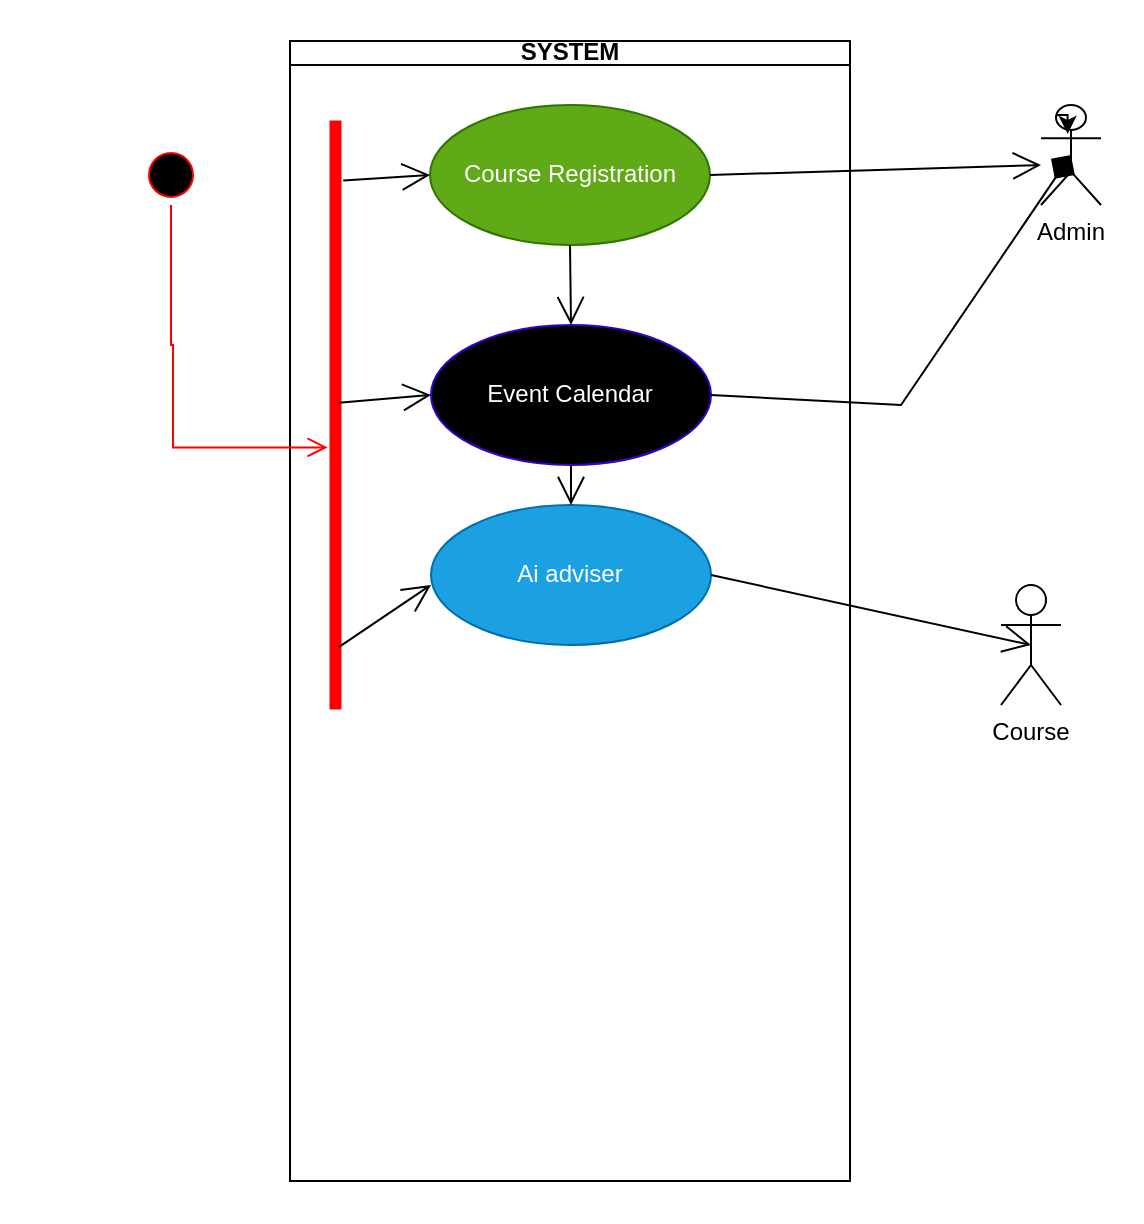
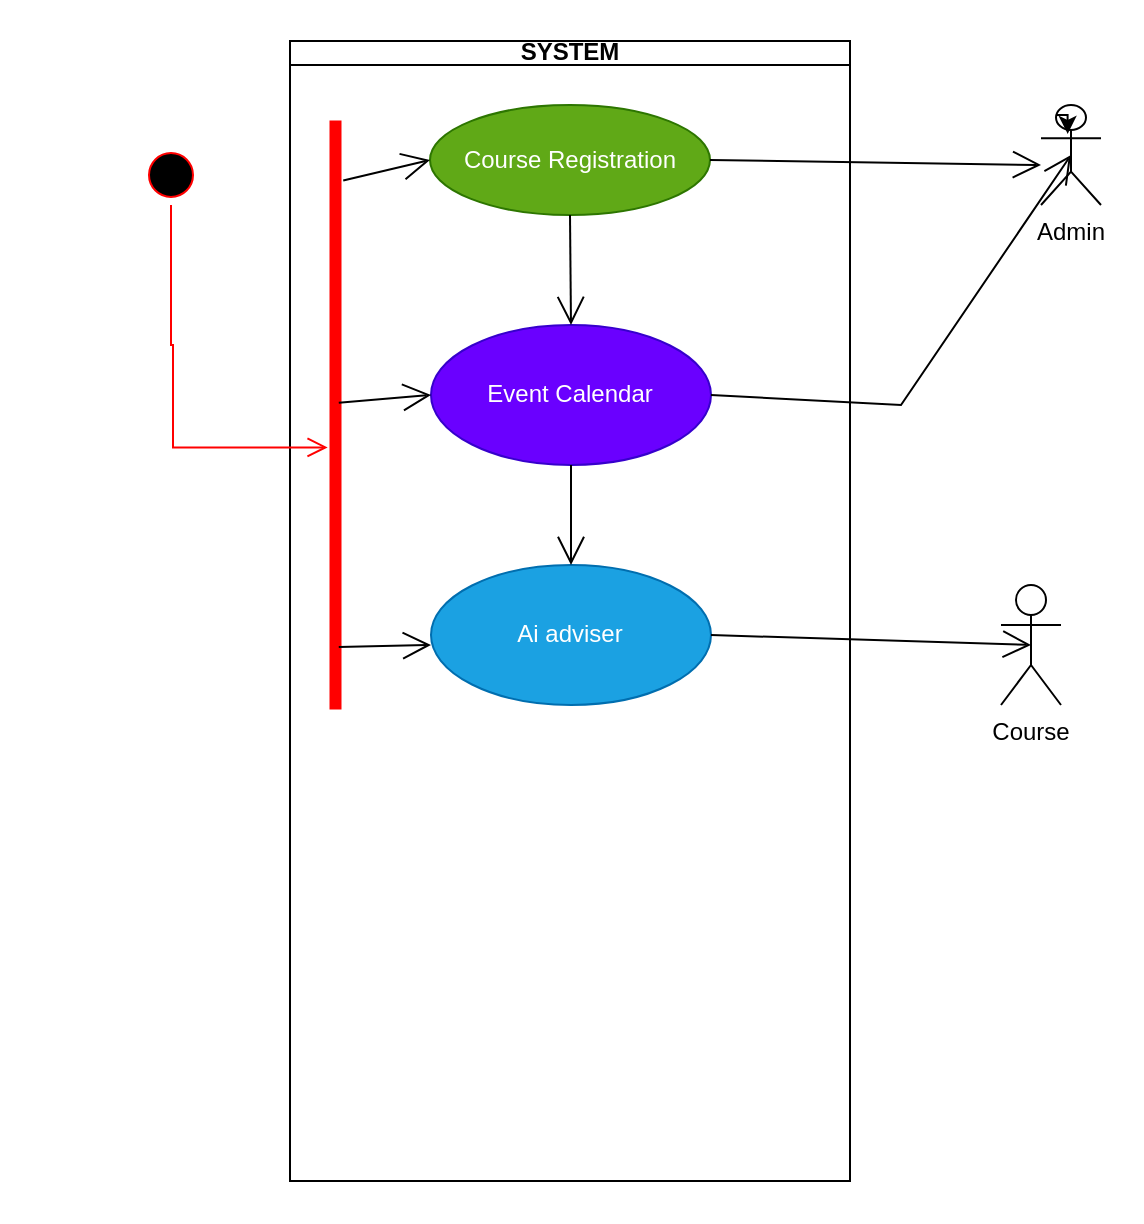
(570, 175) -> (570, 160)
(1055, 178) -> (1061, 169)
(571, 395) -> (571, 395)
(571, 575) -> (571, 635)
